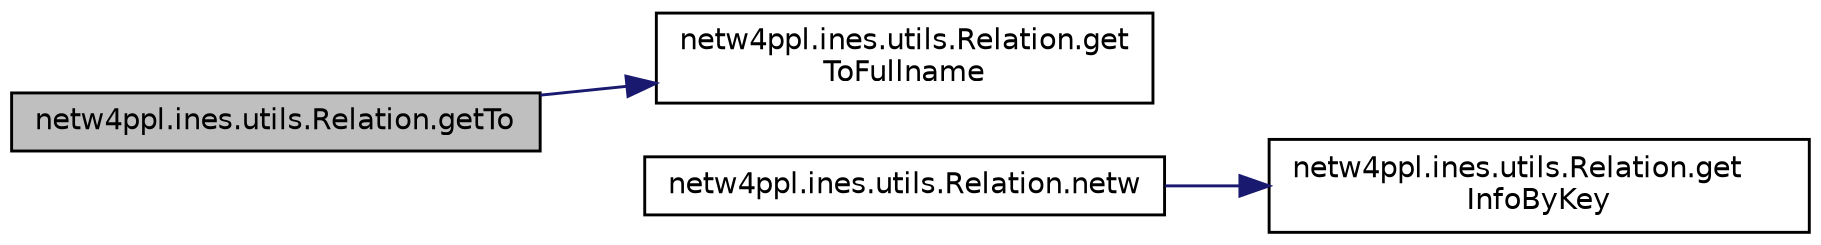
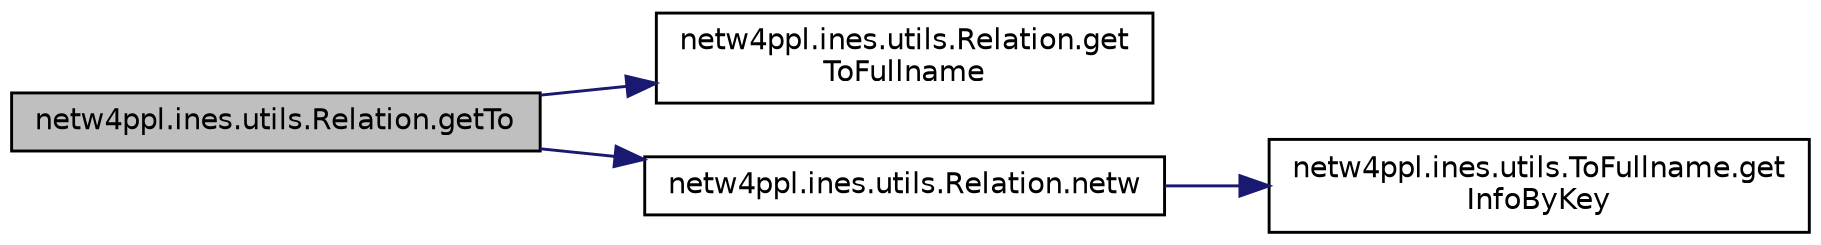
none -> (578, 153)
(1539, 186) -> (1539, 186)
